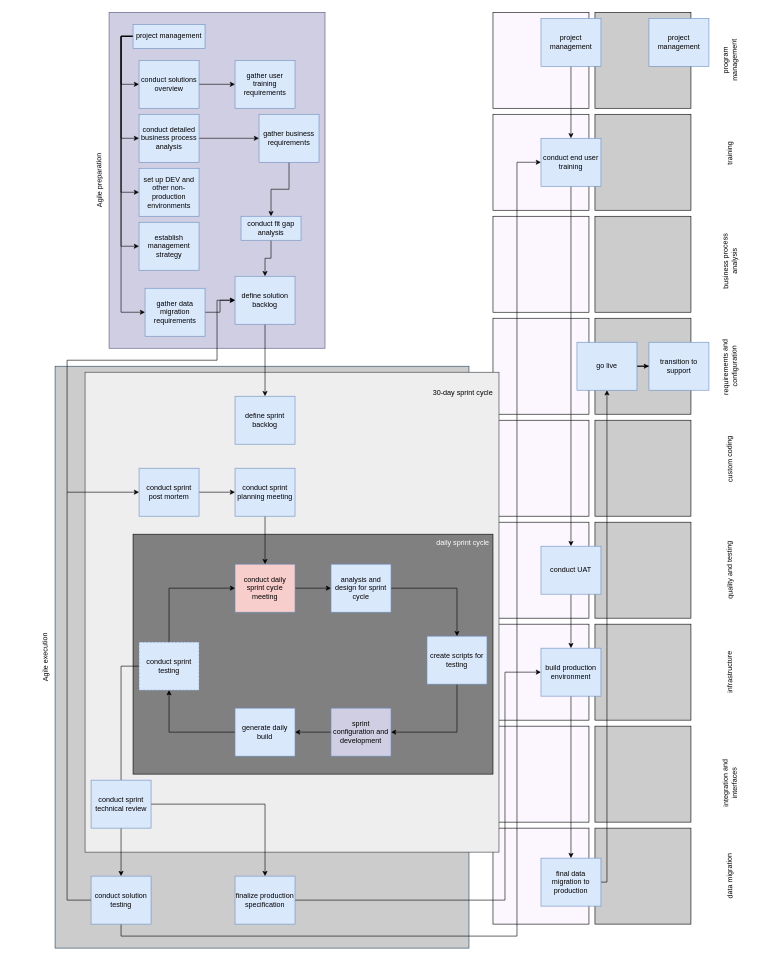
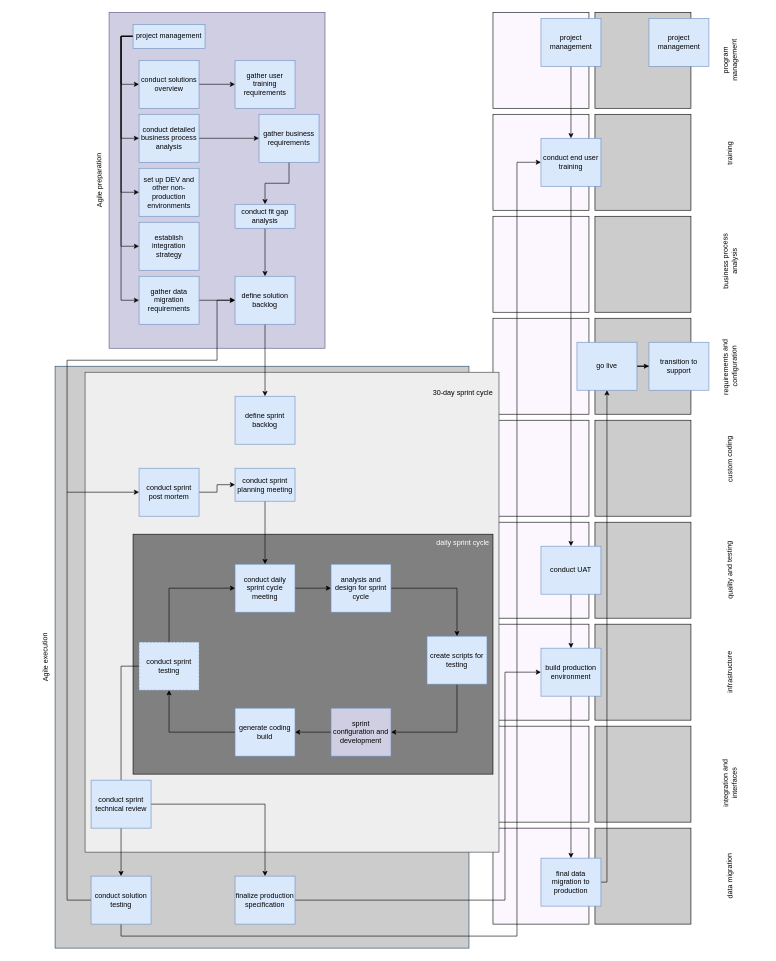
(271, 228) -> (265, 216)
(169, 246) -> (169, 246)
(175, 312) -> (169, 300)
(265, 492) -> (265, 485)
(265, 588) -> (265, 588)
(265, 732) -> (265, 732)
